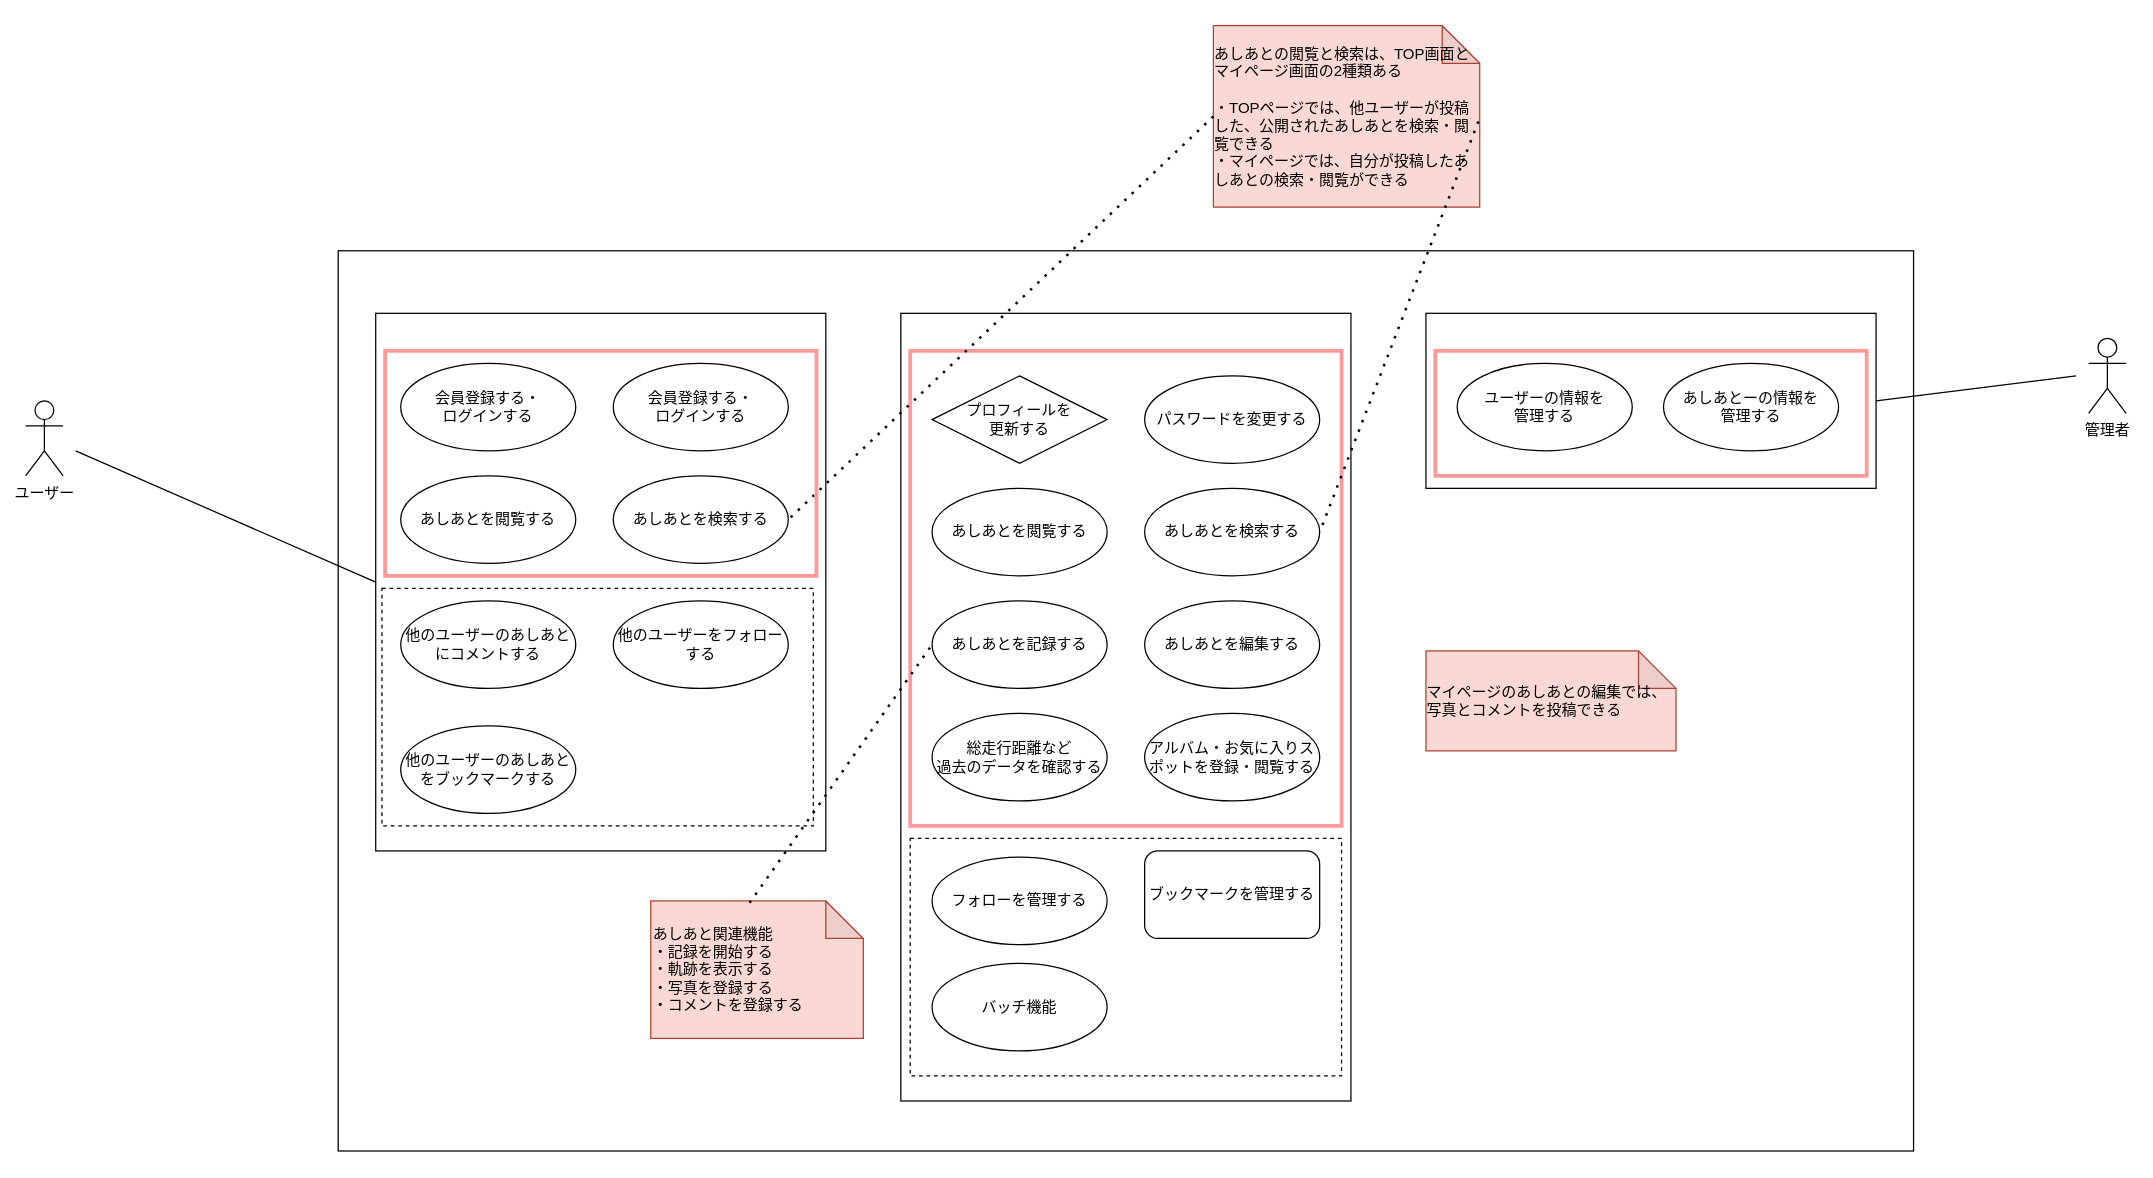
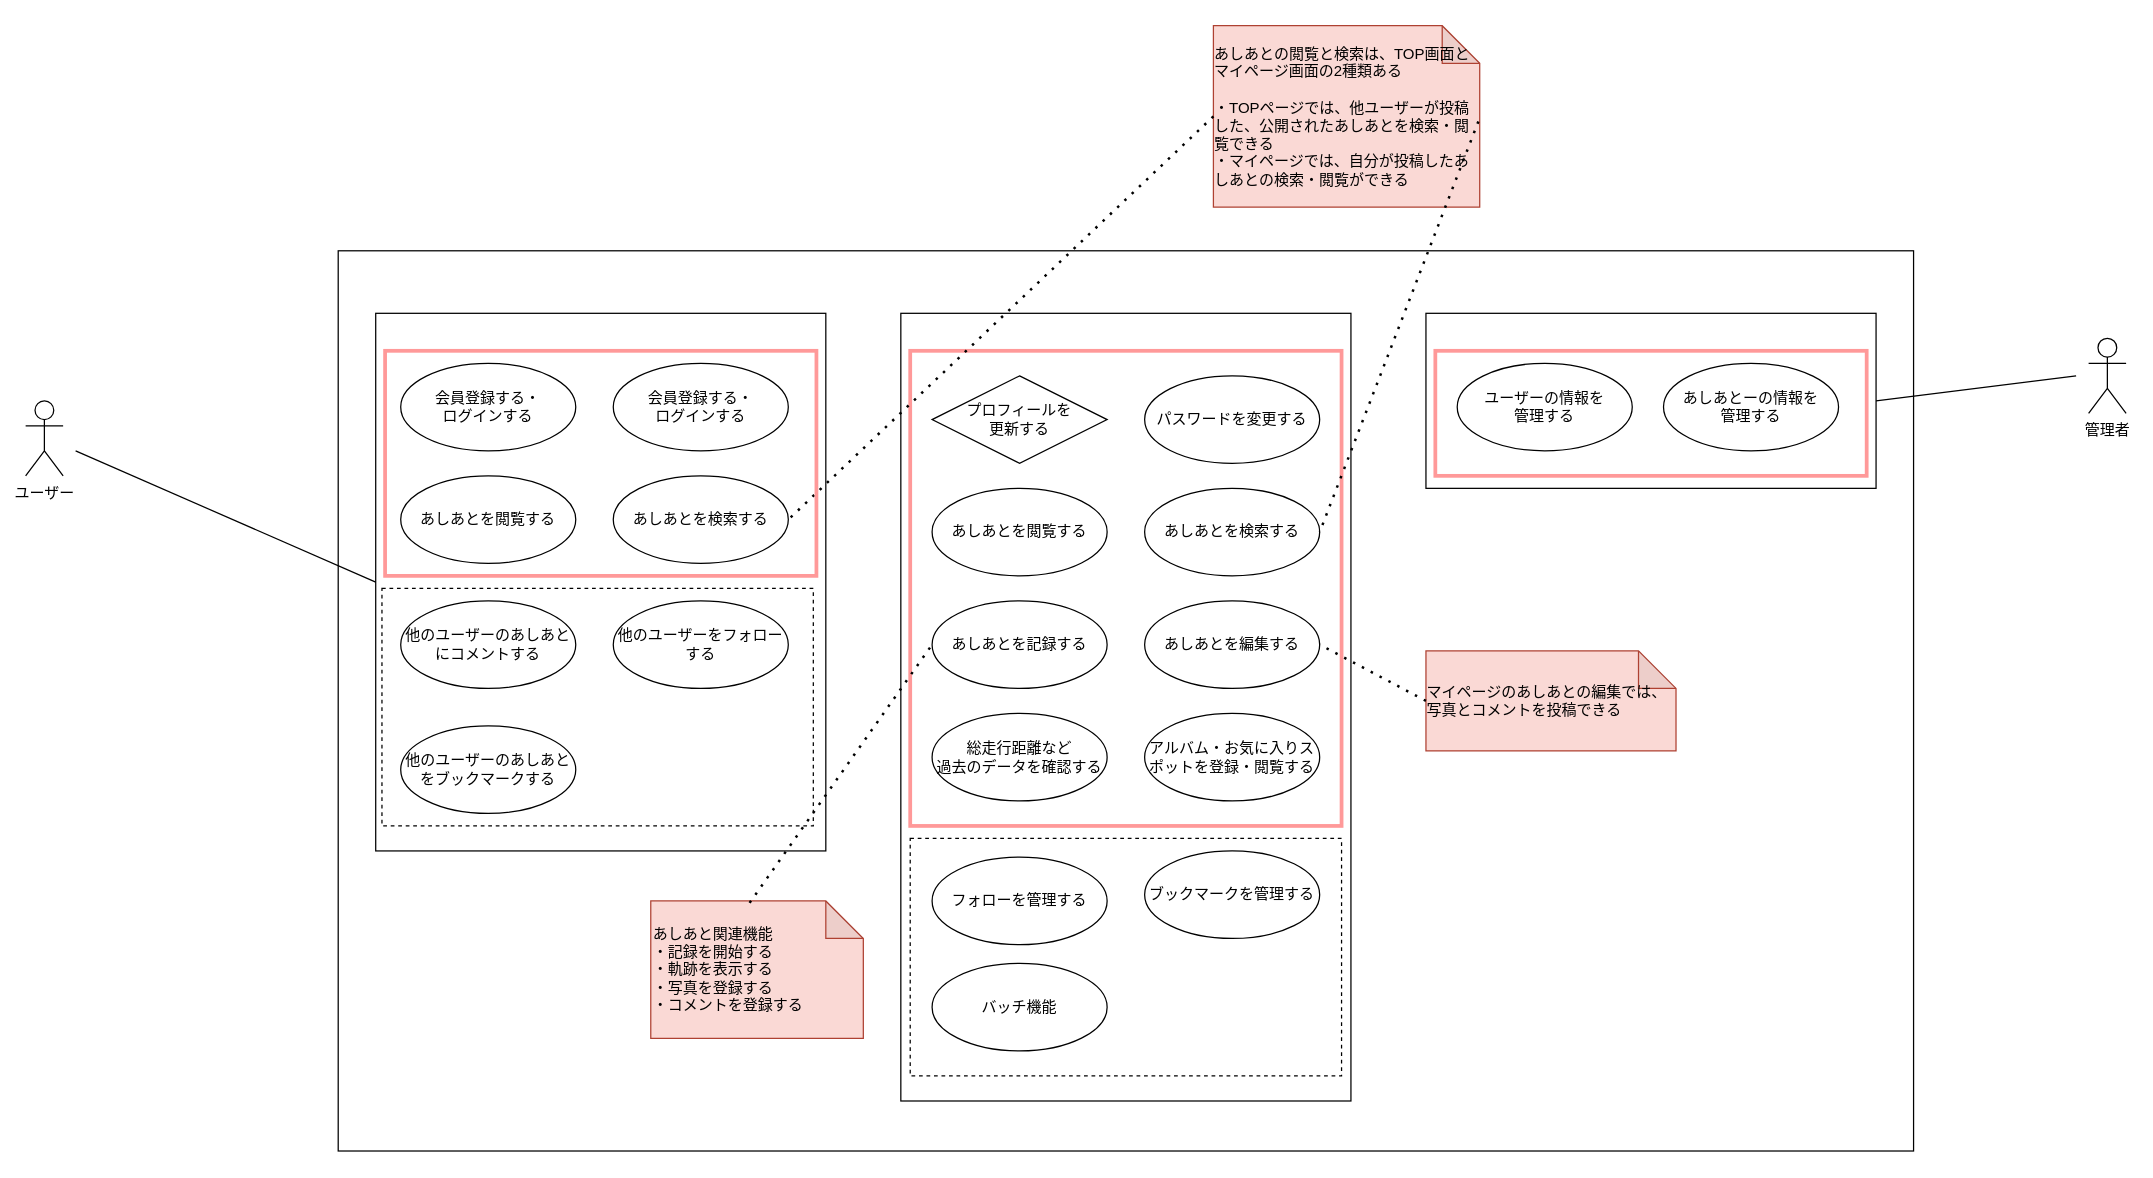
none -> (1374, 673)
(1232, 894) -> (1232, 894)
